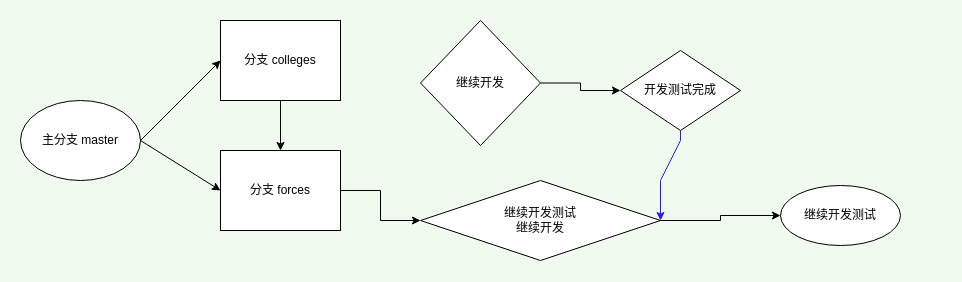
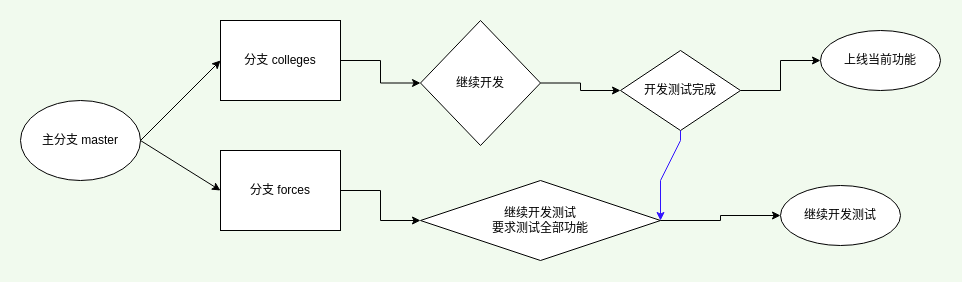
none -> (881, 61)
none -> (781, 80)
(281, 122) -> (372, 61)
(541, 221) -> (541, 221)
